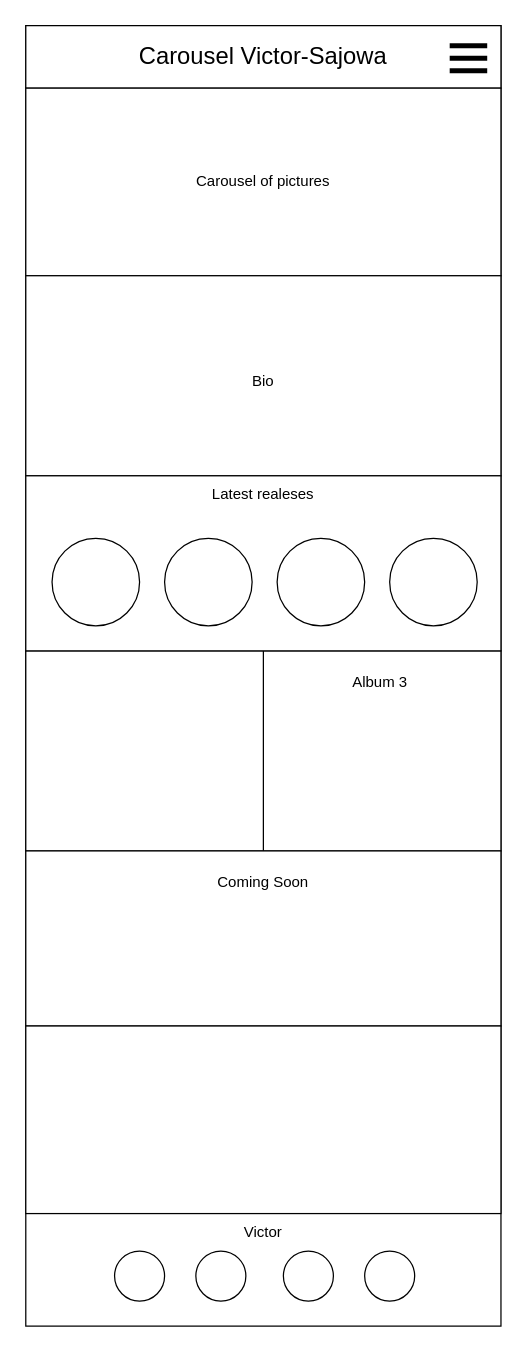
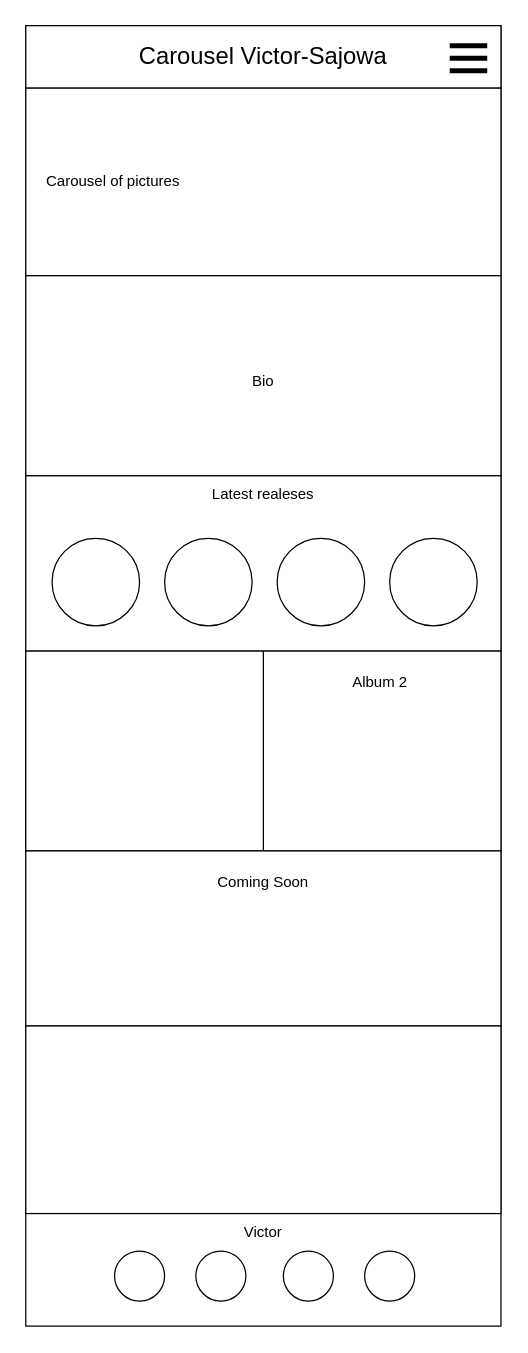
(263, 182) -> (113, 182)
(380, 682) -> (380, 682)
